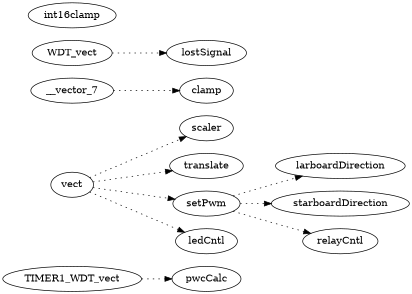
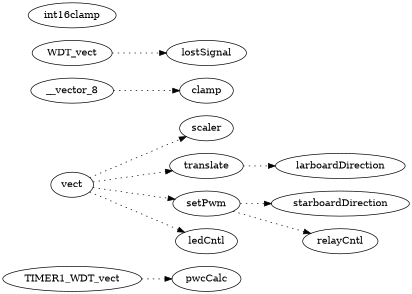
(72, 91) -> (72, 91)
(264, 187) -> (256, 166)
